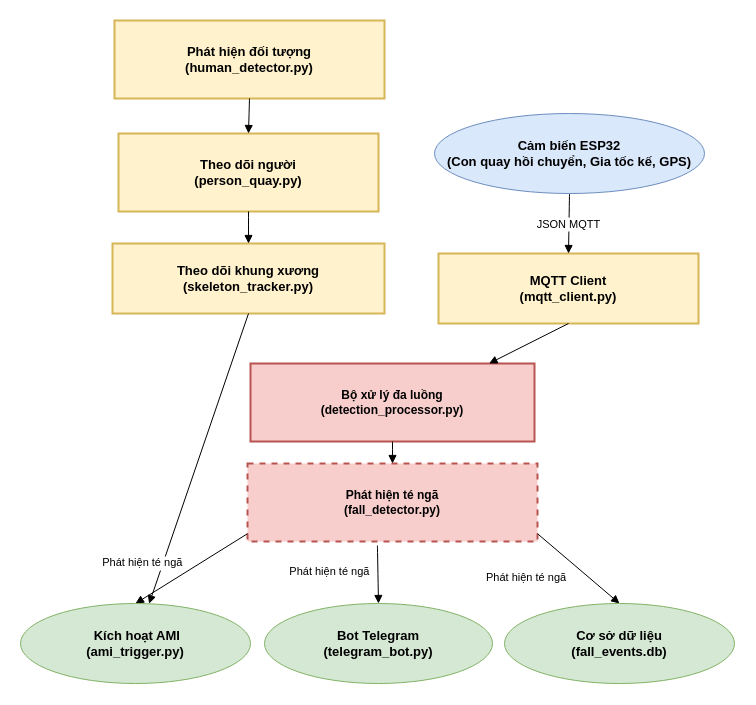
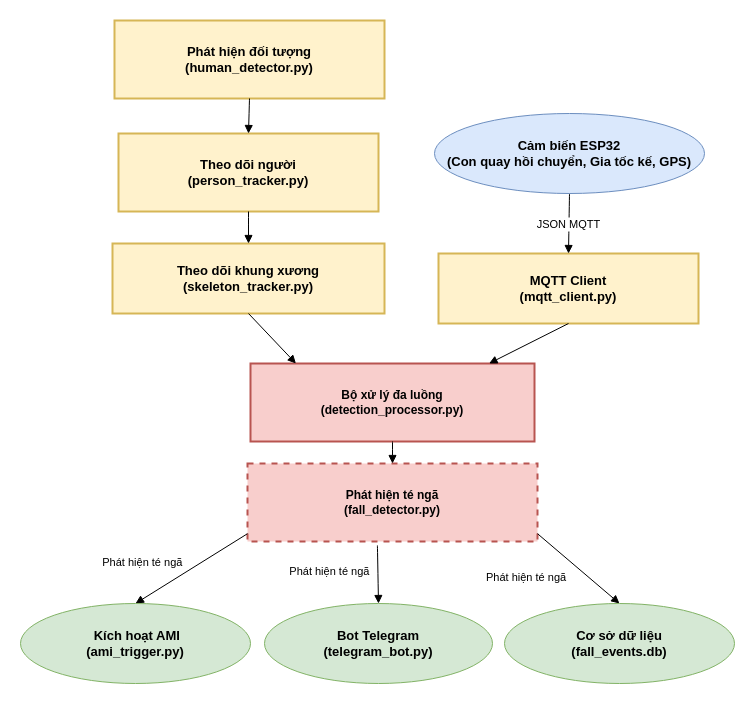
(249, 173) -> (249, 173)
(207, 435) -> (269, 336)
